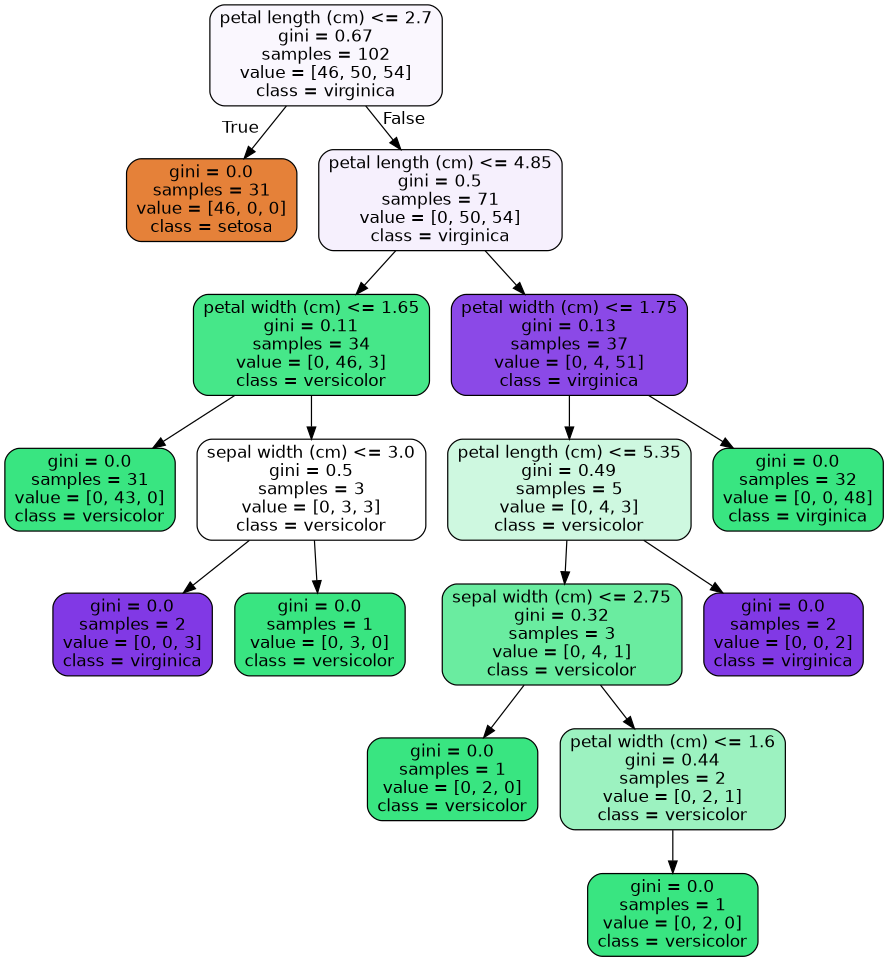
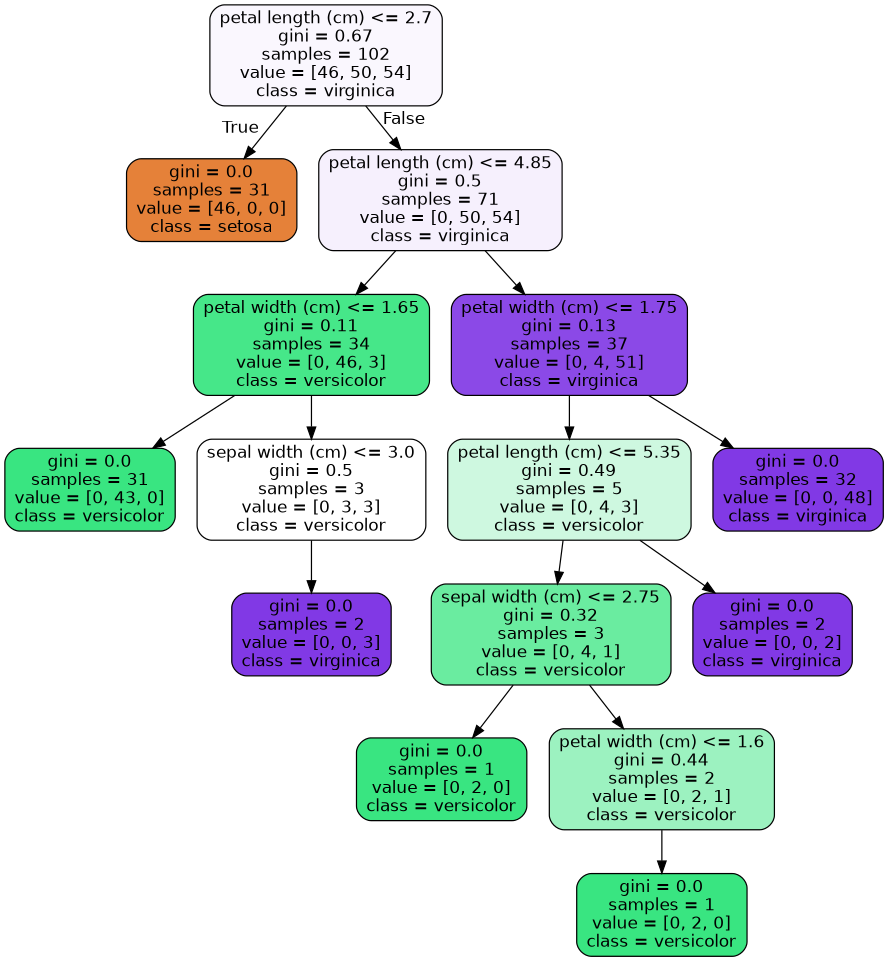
(798, 490) -> (798, 490)
(320, 634) -> none
